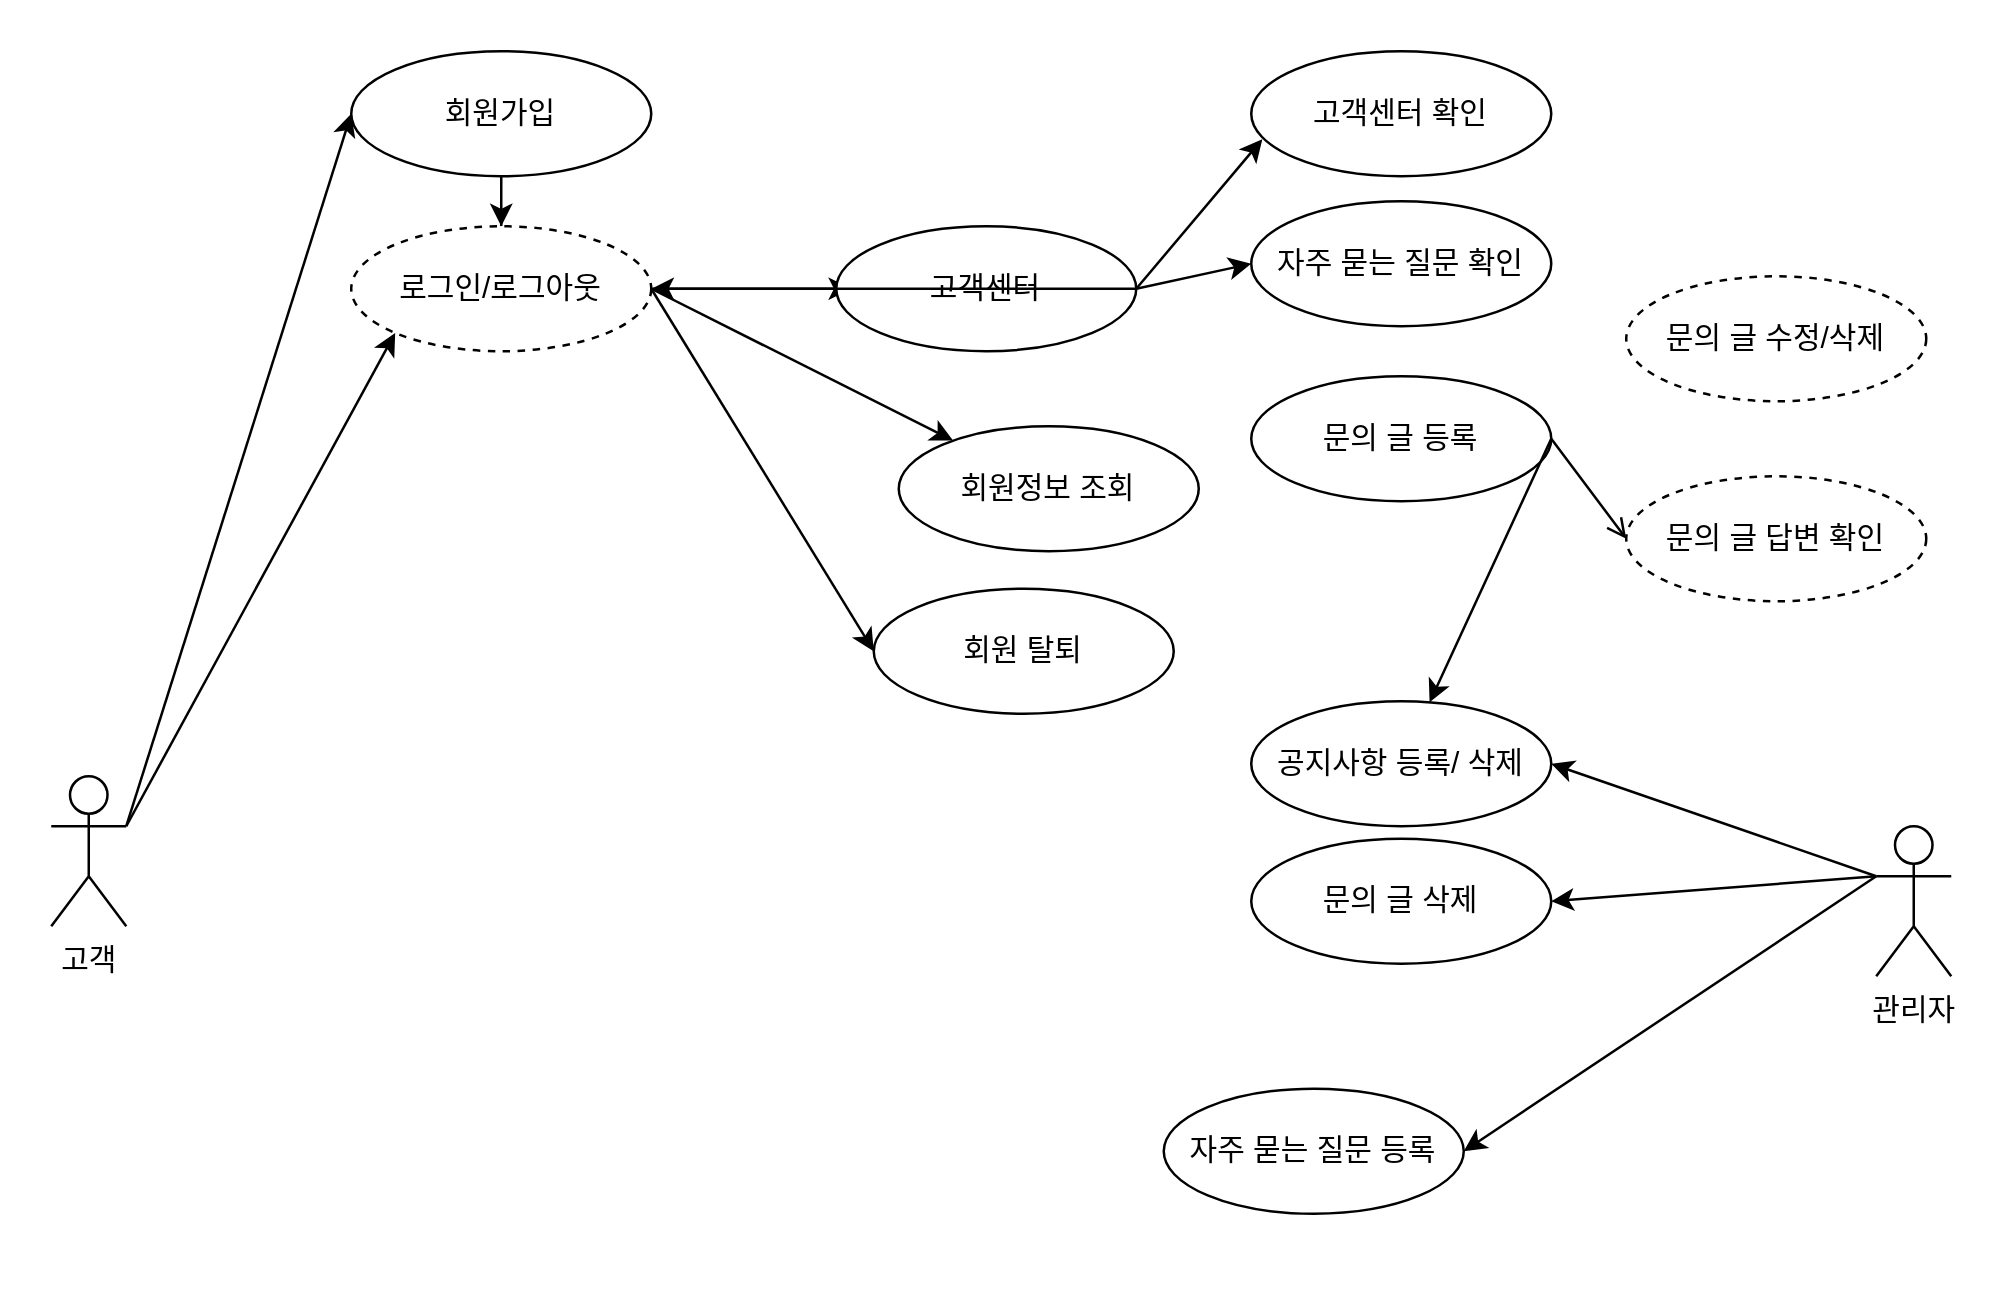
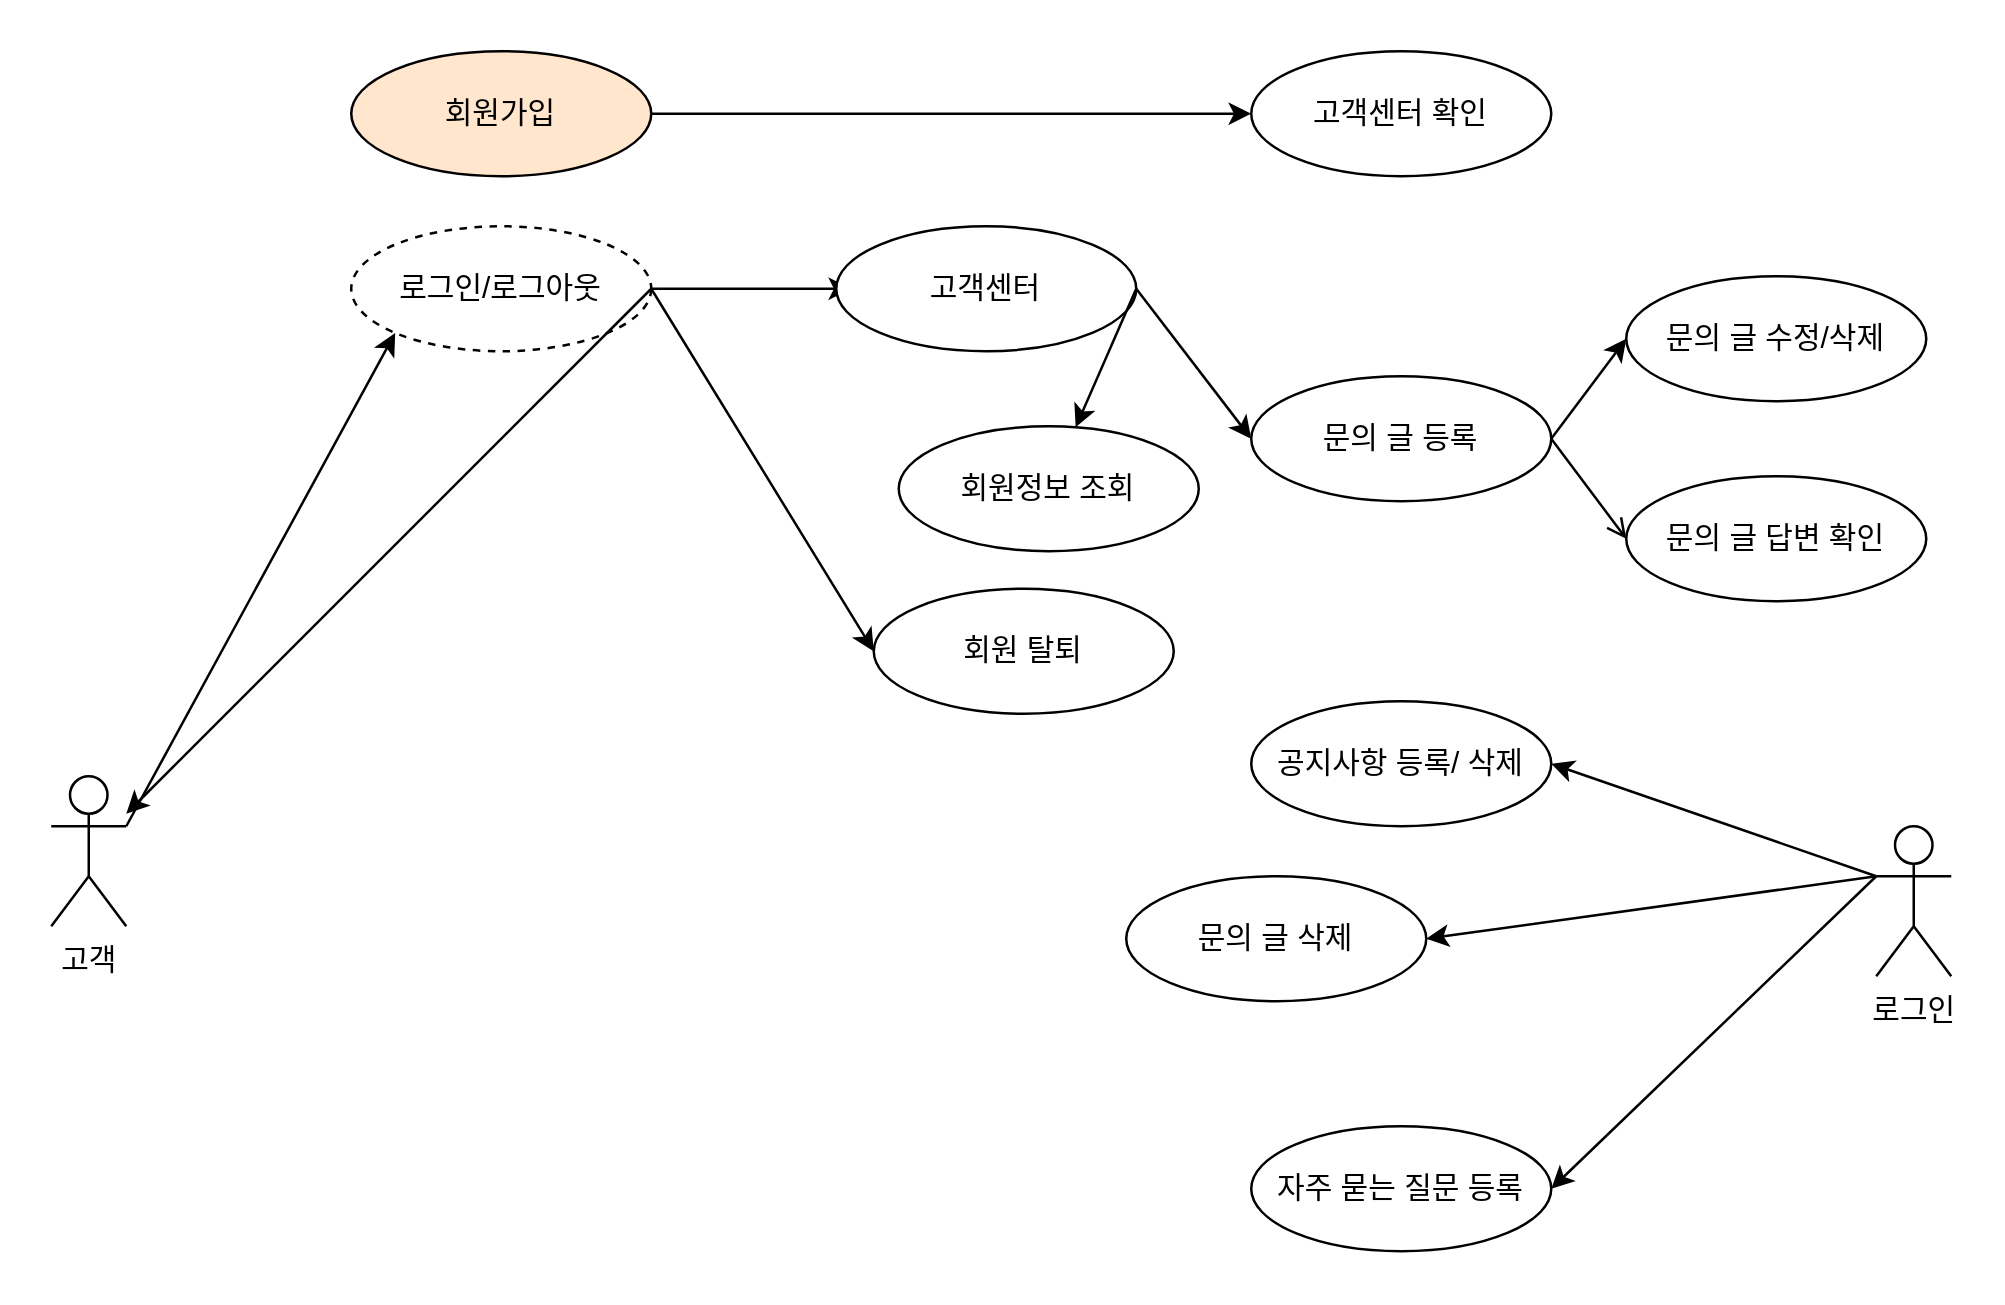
(501, 114) -> (501, 114)
(501, 209) -> (943, 114)
(1196, 217) -> (1109, 352)
(1401, 264) -> none
(1188, 277) -> none
(984, 289) -> (1190, 359)
(1776, 339) -> (1776, 339)
(799, 363) -> (400, 540)
(240, 467) -> none
(1776, 539) -> (1776, 539)
(1493, 565) -> (1584, 395)
(1401, 901) -> (1276, 939)
(1915, 1012) -> (1915, 1012)
(1314, 1151) -> (1401, 1189)
